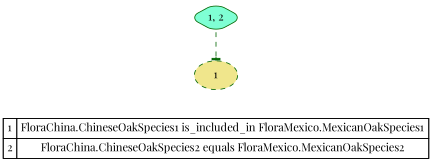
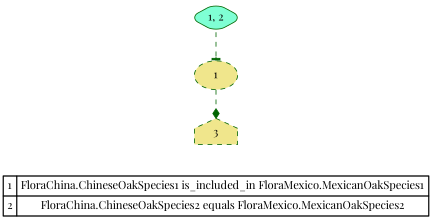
none -> (216, 133)
